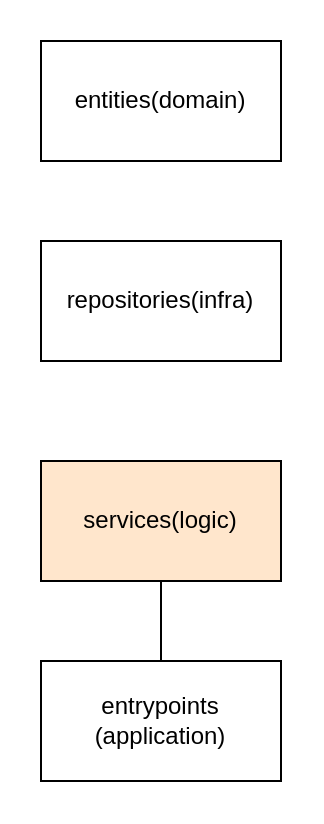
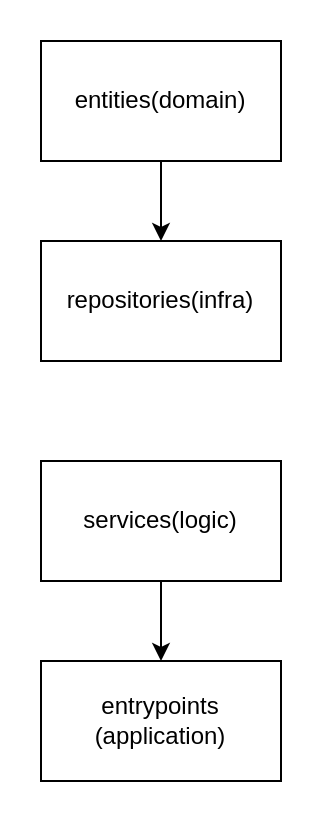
none -> (161, 194)
(161, 521) -> (161, 521)
(161, 651) -> (161, 646)
